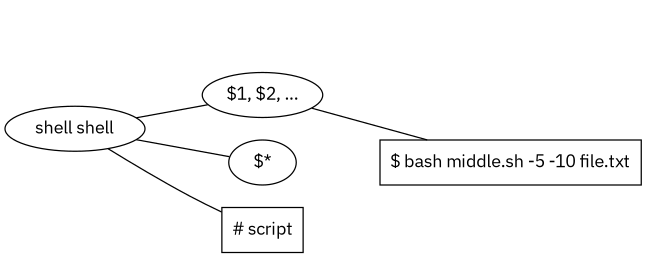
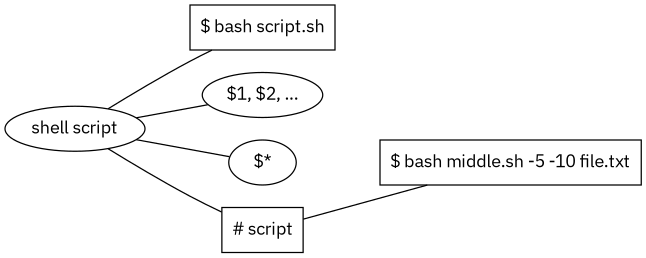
none -> (262, 28)
(369, 124) -> (365, 202)
(75, 129) -> (75, 129)
